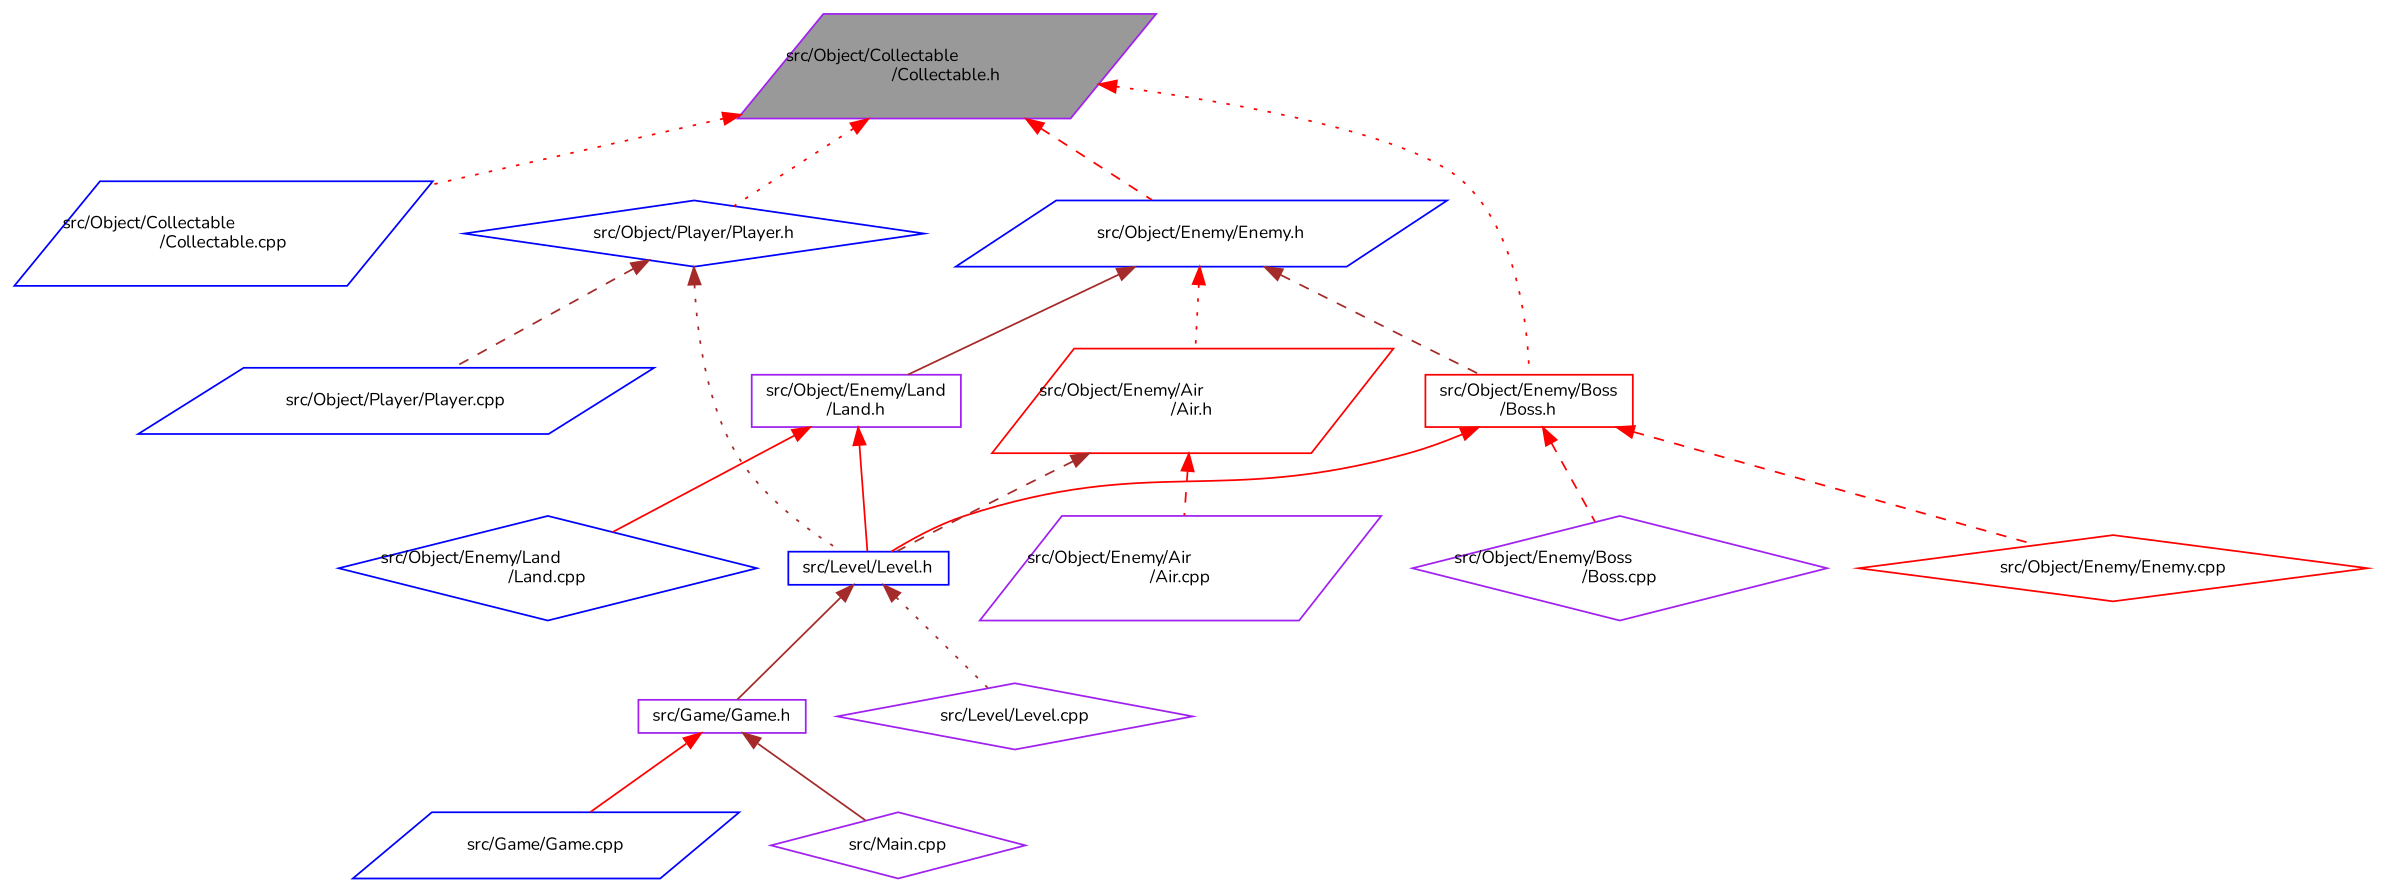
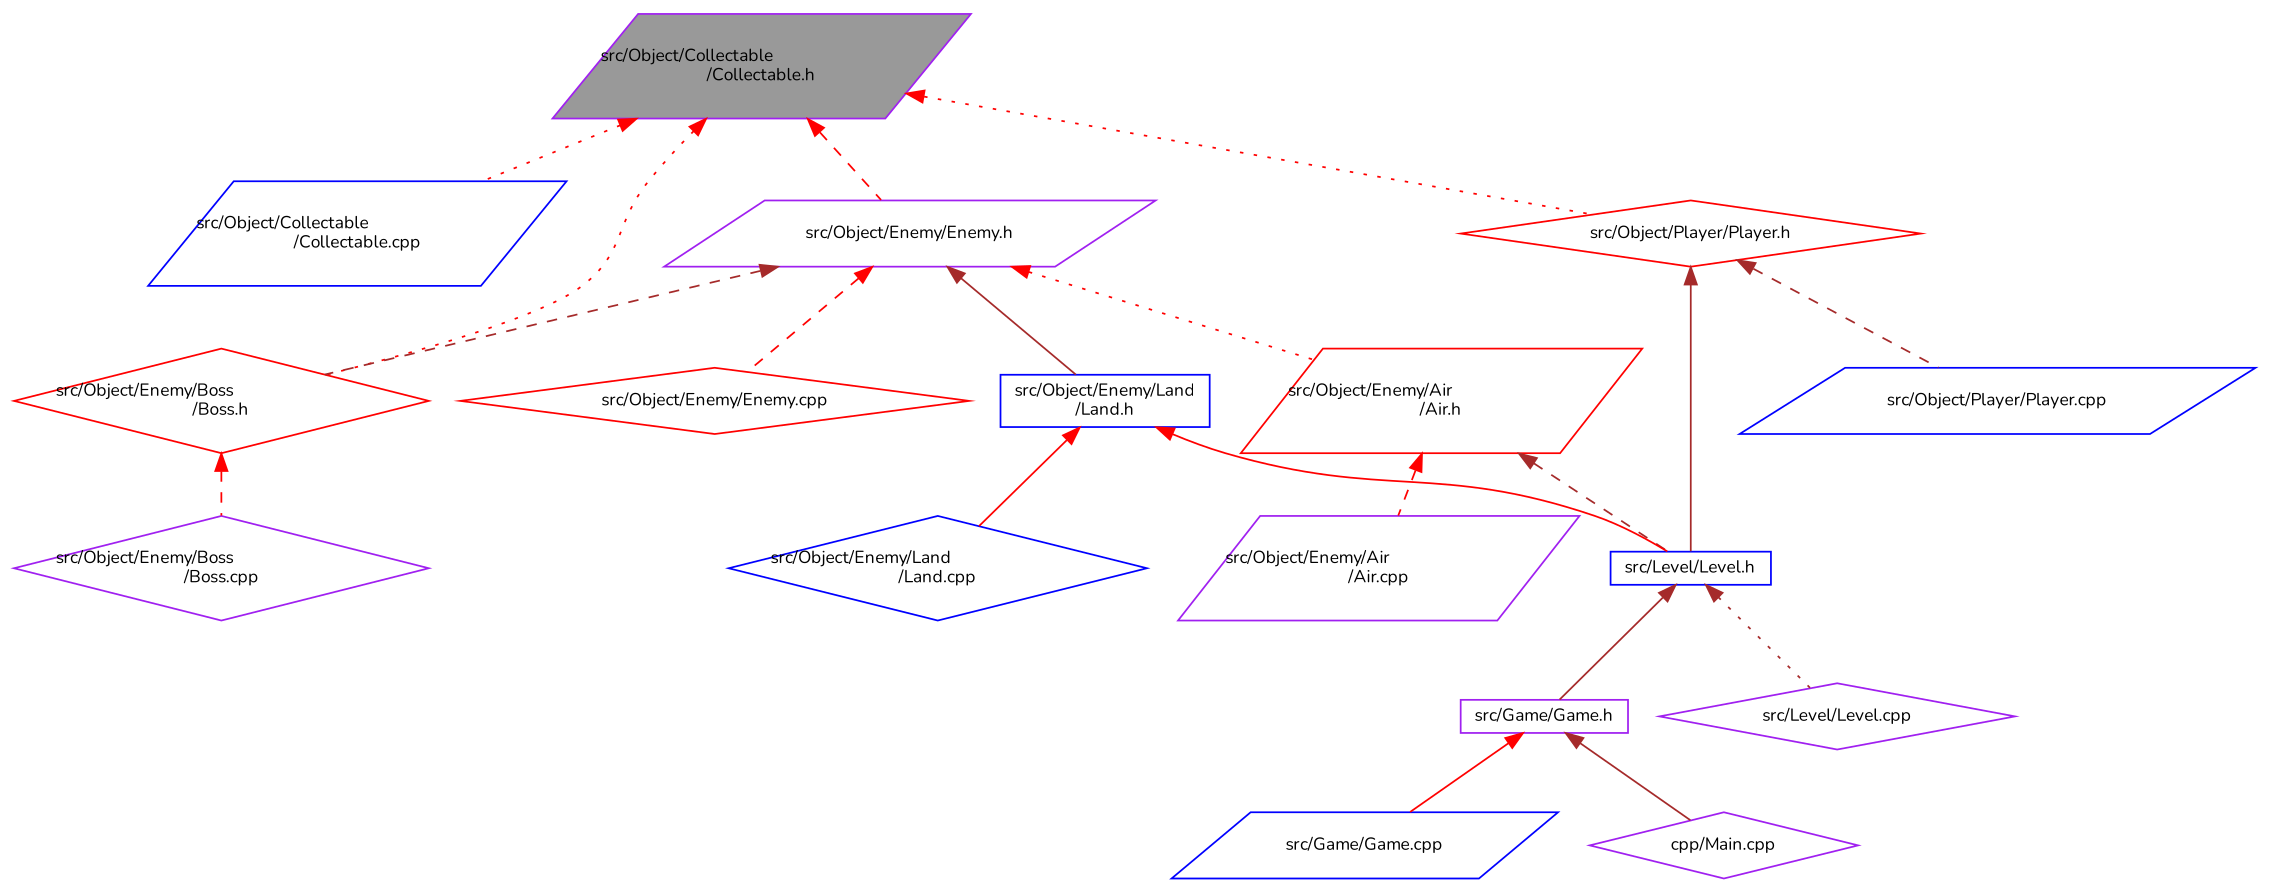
(694, 234) -> (1691, 234)
(1201, 234) -> (910, 234)
(856, 401) -> (1105, 401)
(1529, 401) -> (221, 401)
(729, 440) -> (1691, 418)
(1174, 482) -> none
(1835, 488) -> (803, 325)
(898, 845) -> (1724, 845)
